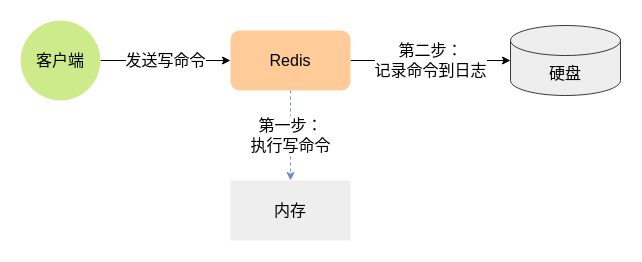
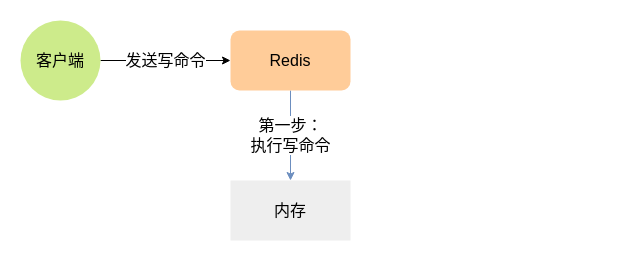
(490, 61) -> none
(566, 61) -> none
(291, 104) -> (291, 104)
